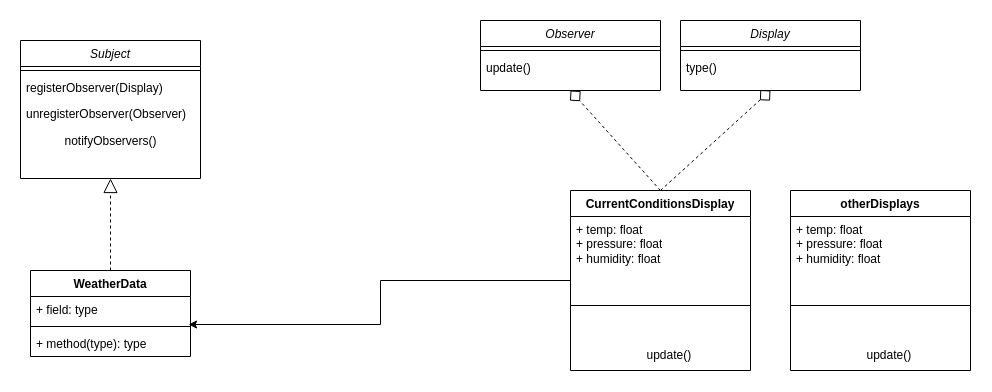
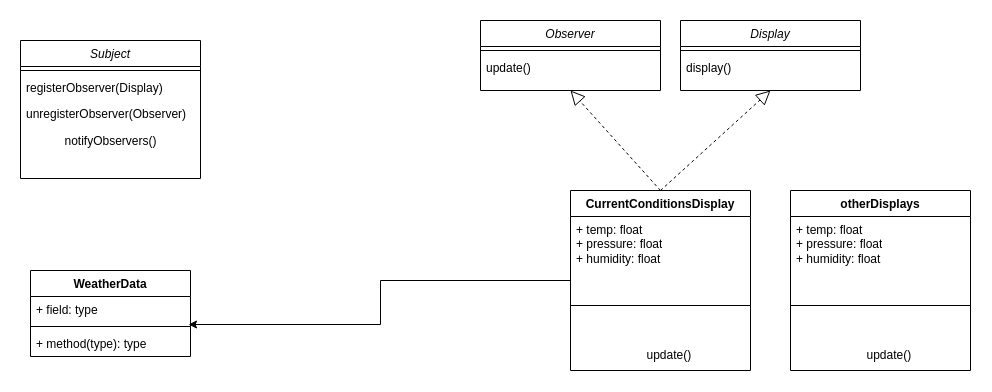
(706, 68) -> (713, 68)
(580, 101) -> (581, 102)
(759, 101) -> (759, 101)
(111, 232) -> none
